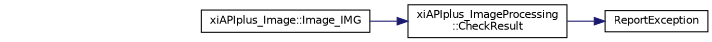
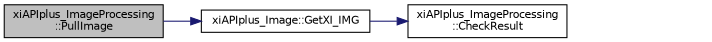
none -> (84, 21)
(286, 21) -> (286, 21)
(656, 21) -> none
